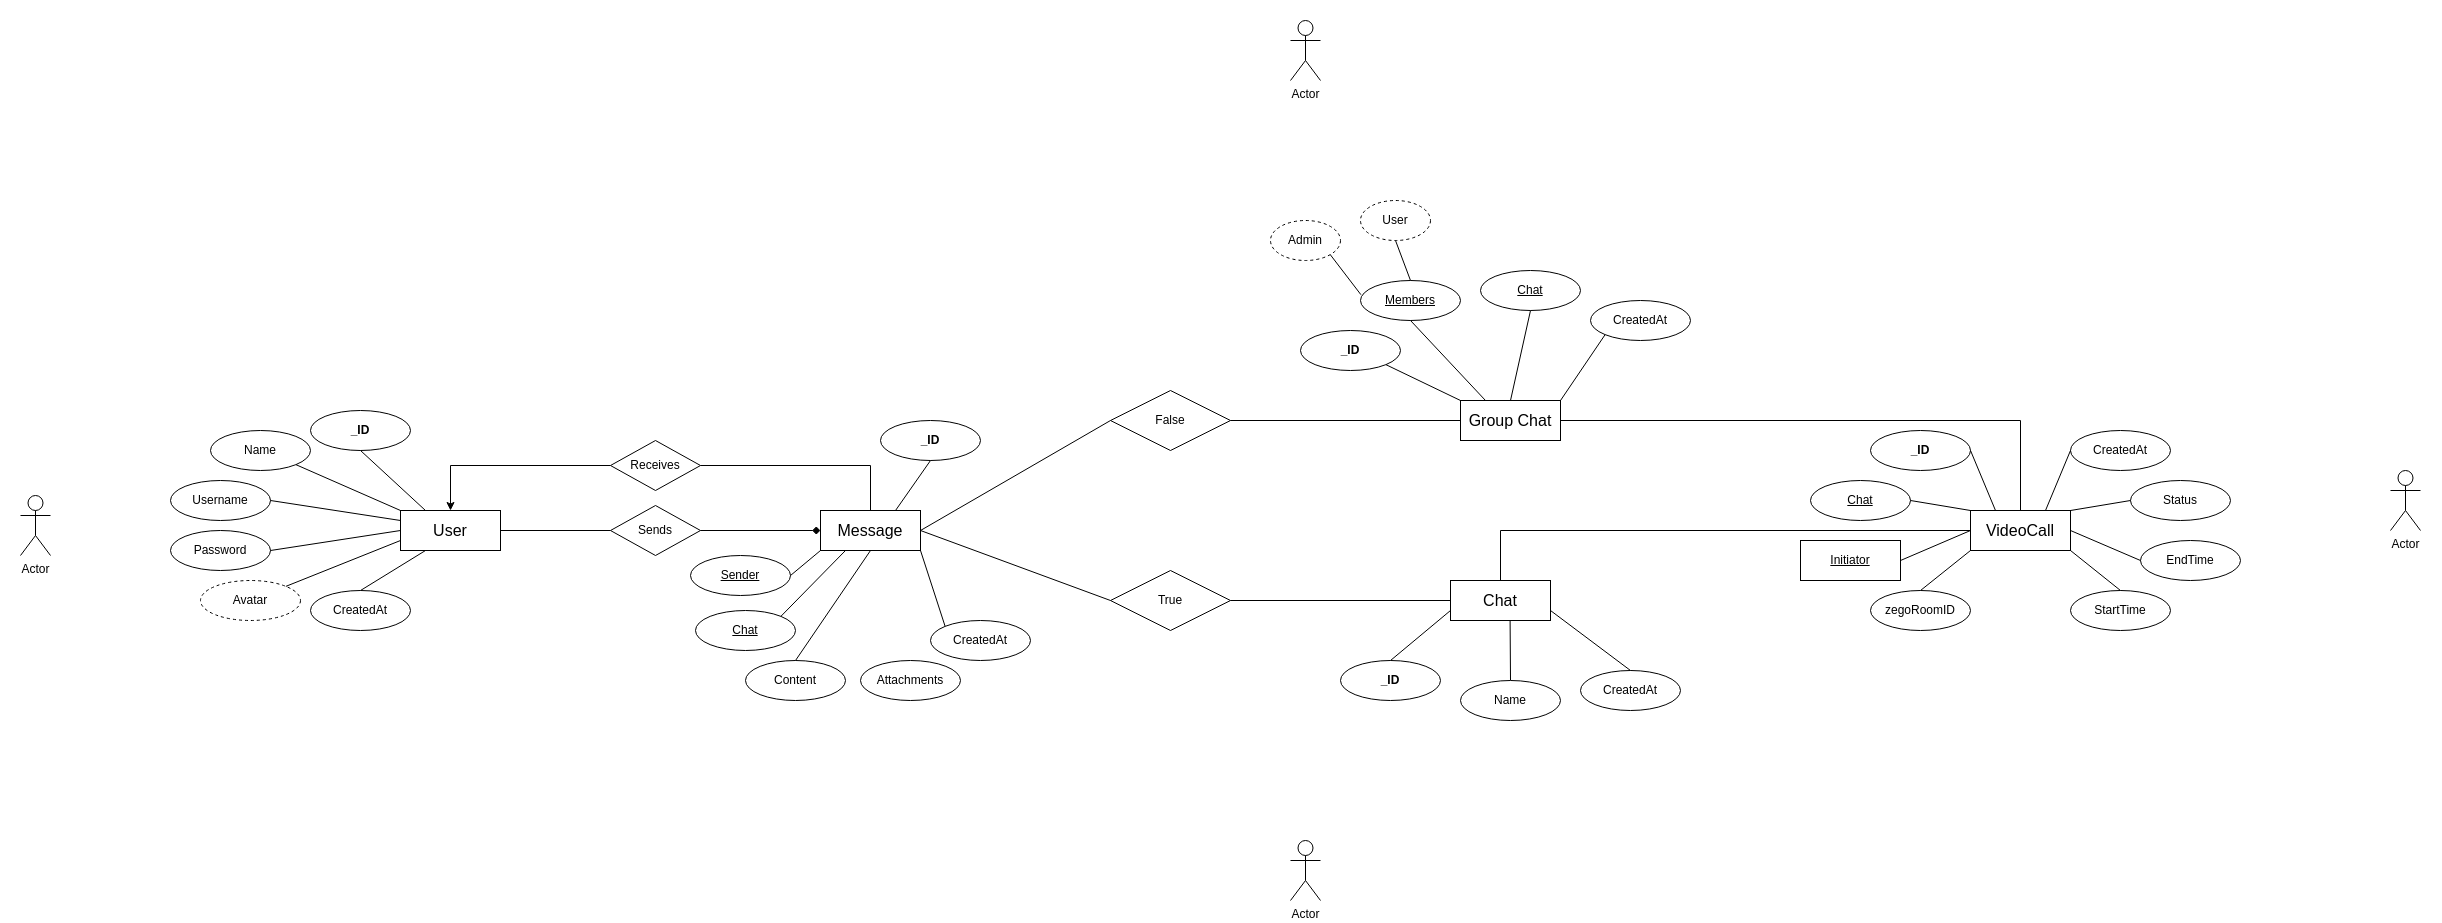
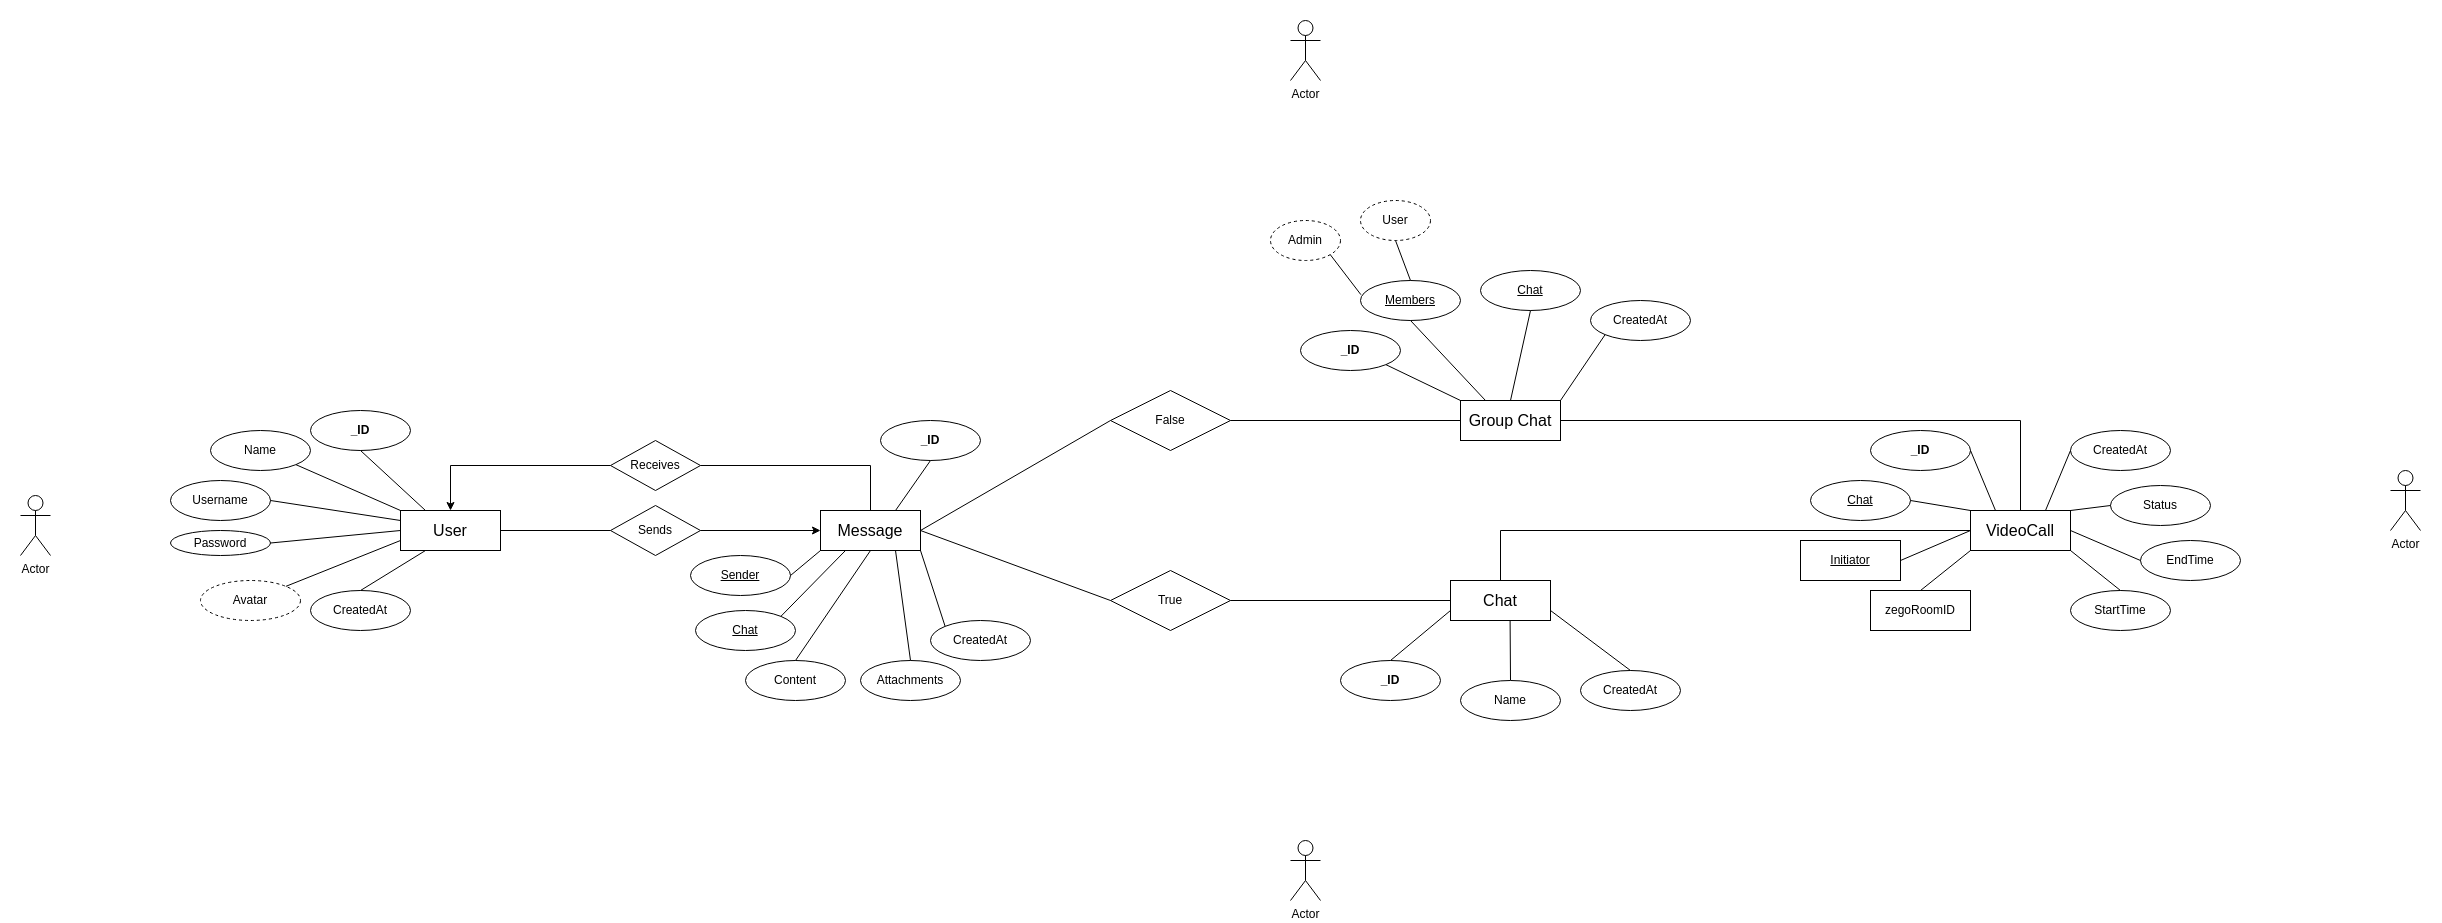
(2181, 501) -> (2161, 506)
(812, 531) -> (812, 531)
(221, 551) -> (221, 543)
none -> (903, 606)
(1921, 611) -> (1921, 611)
